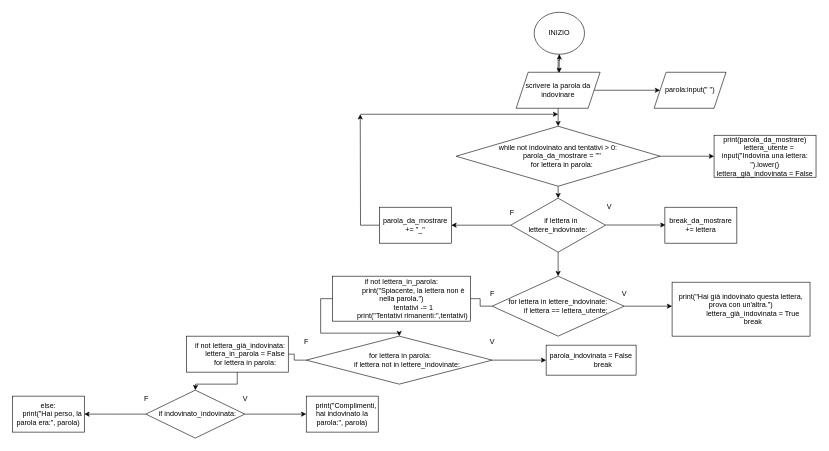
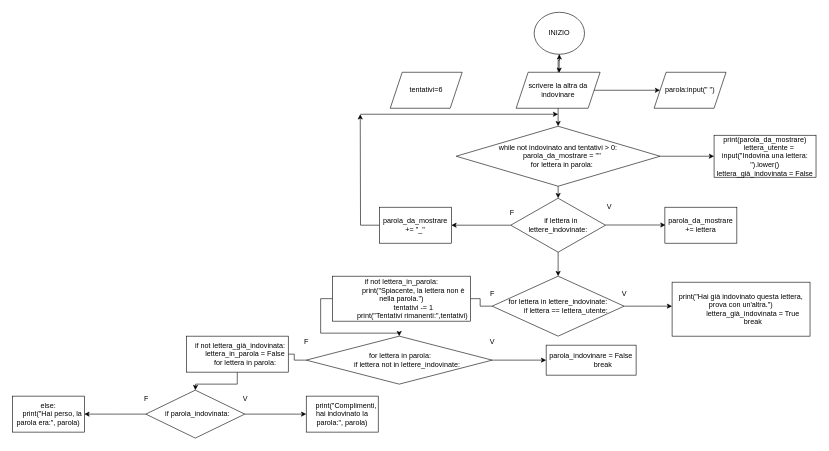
none -> (426, 90)
(558, 90) -> (558, 90)
(701, 225) -> (701, 225)
(591, 360) -> (591, 360)
(196, 414) -> (196, 414)
